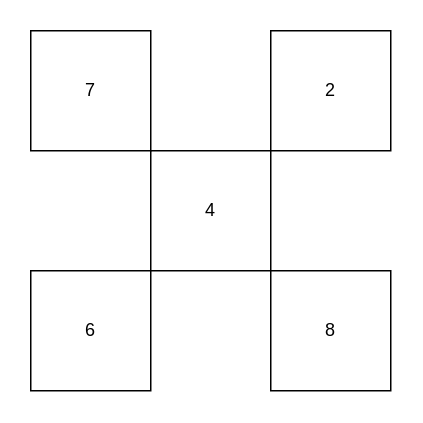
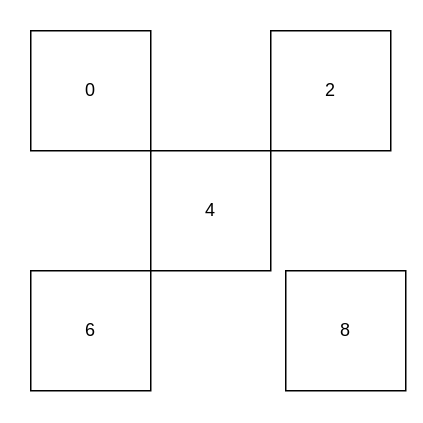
(91, 91) -> (91, 91)
(331, 331) -> (346, 331)
